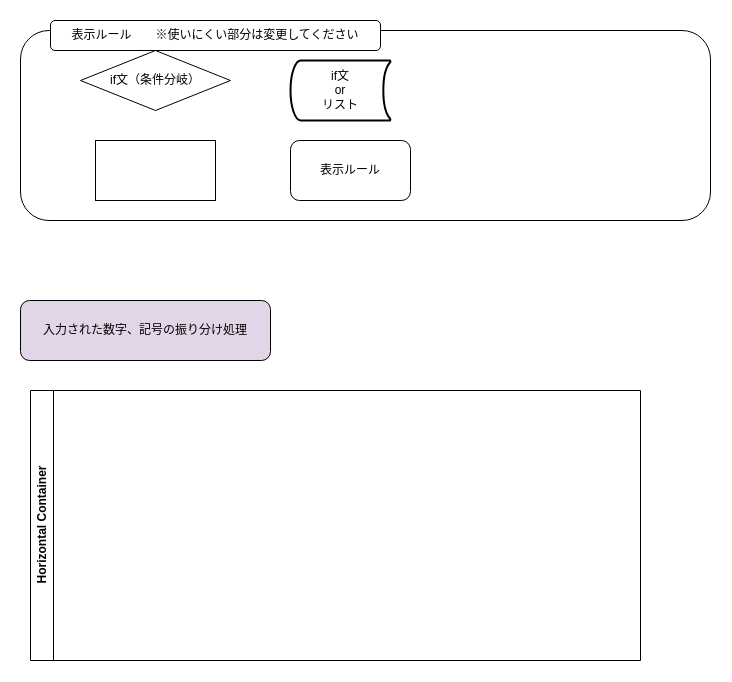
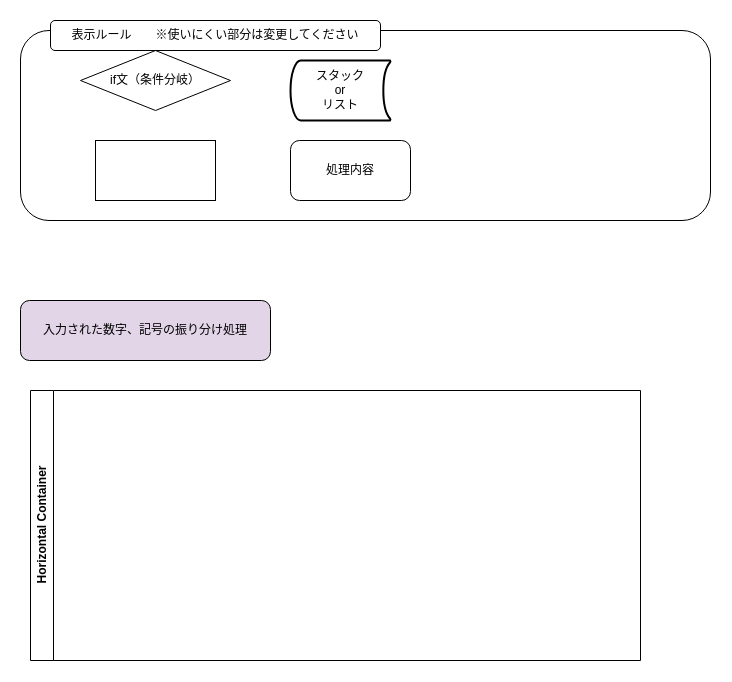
(341, 91) -> (341, 91)
(351, 171) -> (351, 171)
